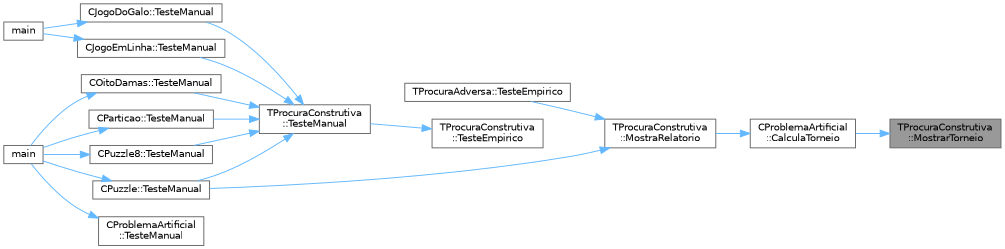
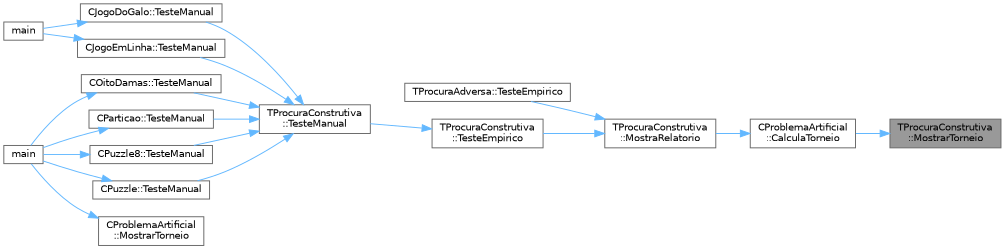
(406, 177) -> (569, 133)
(151, 231) -> (151, 231)
